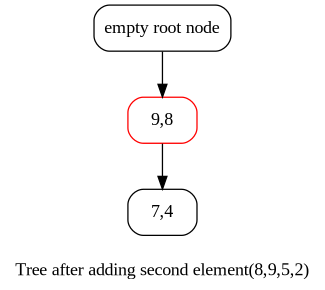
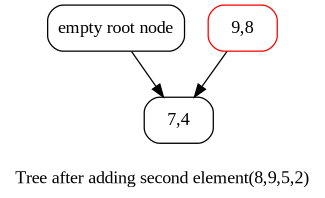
(162, 68) -> (144, 69)
